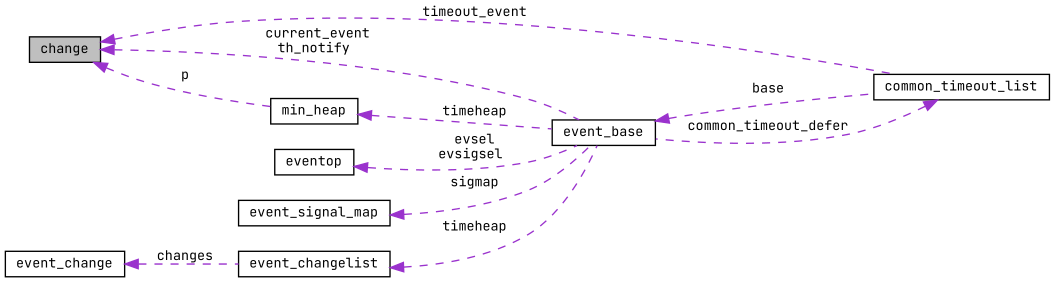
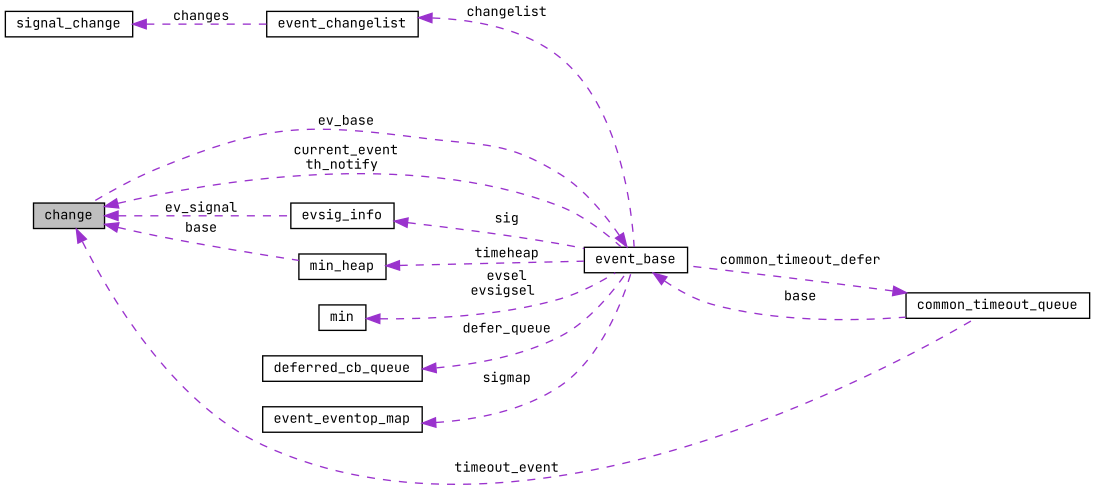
(182, 76) -> (198, 229)
(962, 87) -> (998, 306)
none -> (365, 132)
(314, 162) -> (342, 318)
(314, 213) -> (342, 420)
none -> (342, 216)
(471, 227) -> (503, 13)
(65, 264) -> (69, 24)
none -> (342, 369)
